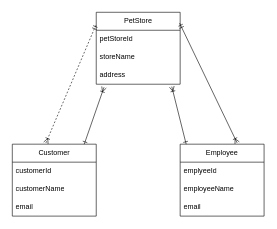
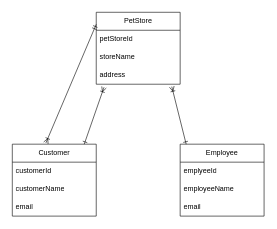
(71, 84) -> (71, 84)
(209, 84) -> none
